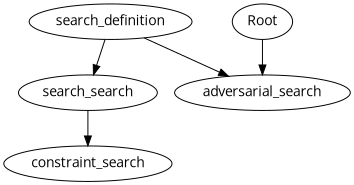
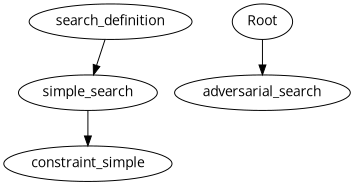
(182, 55) -> none
(88, 93) -> (88, 93)
(88, 164) -> (88, 164)
